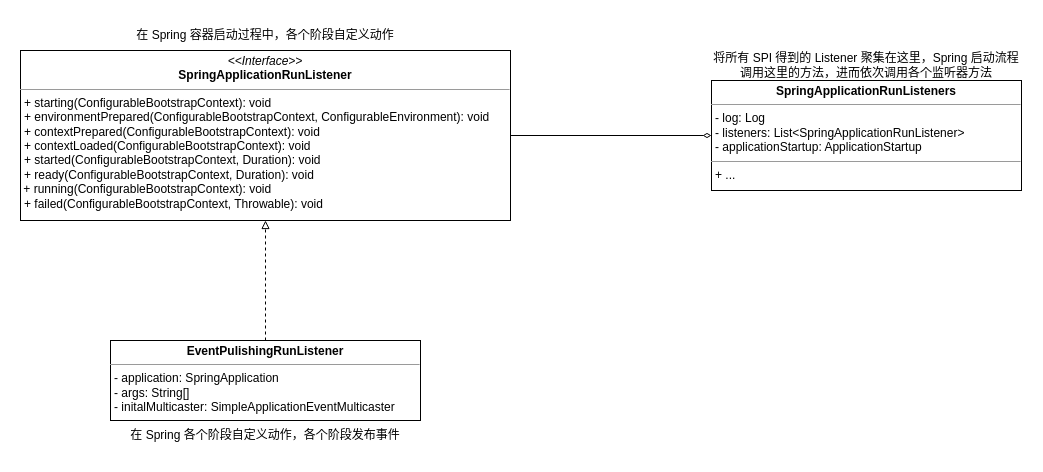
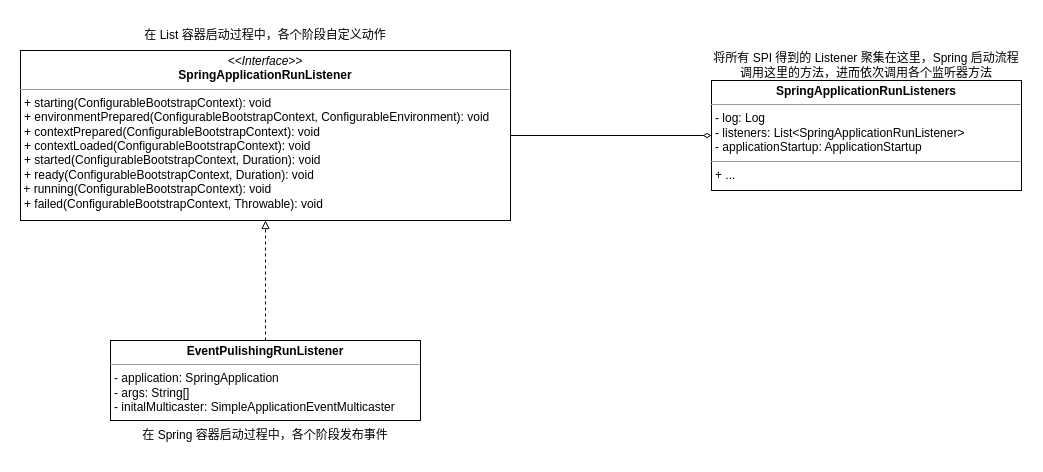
(266, 36) -> (266, 36)
(266, 436) -> (266, 436)
